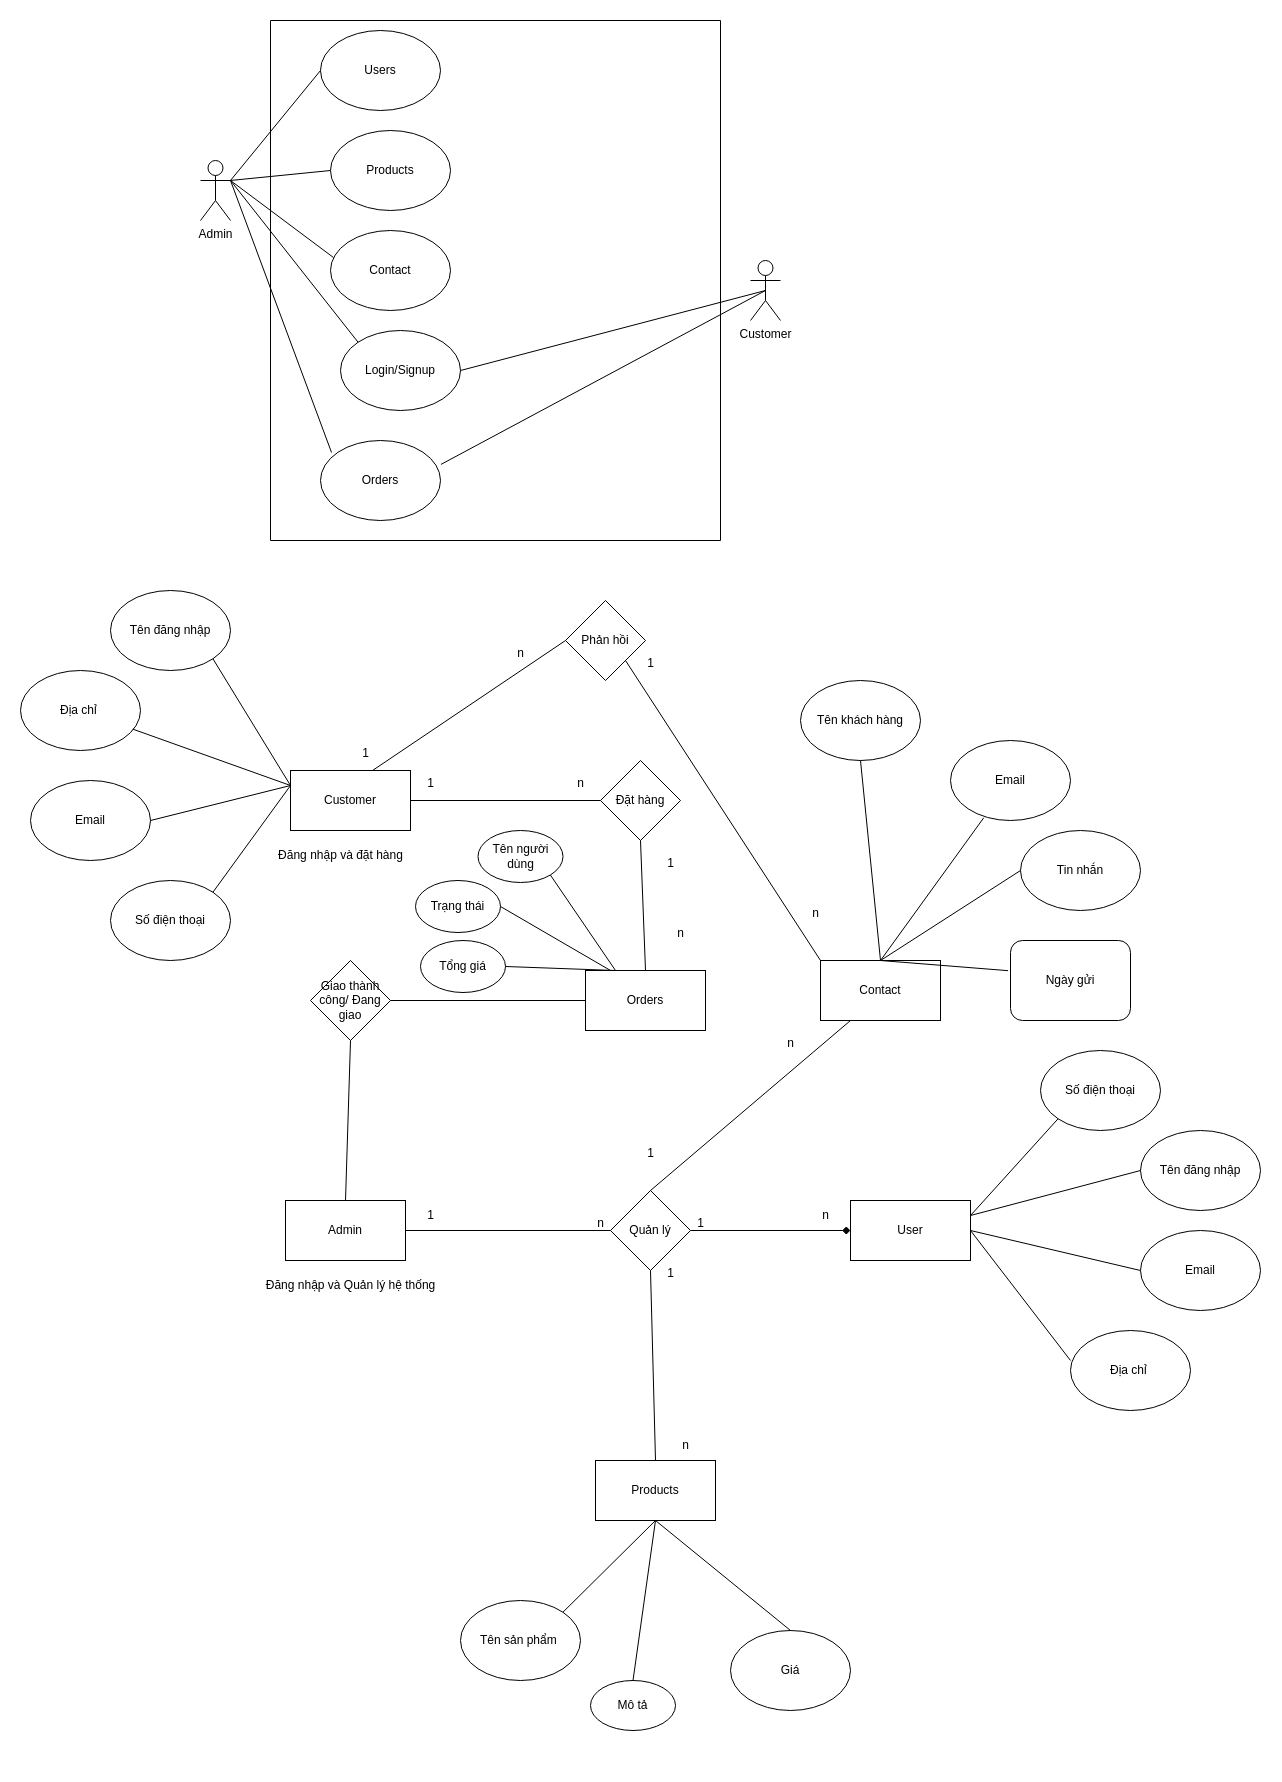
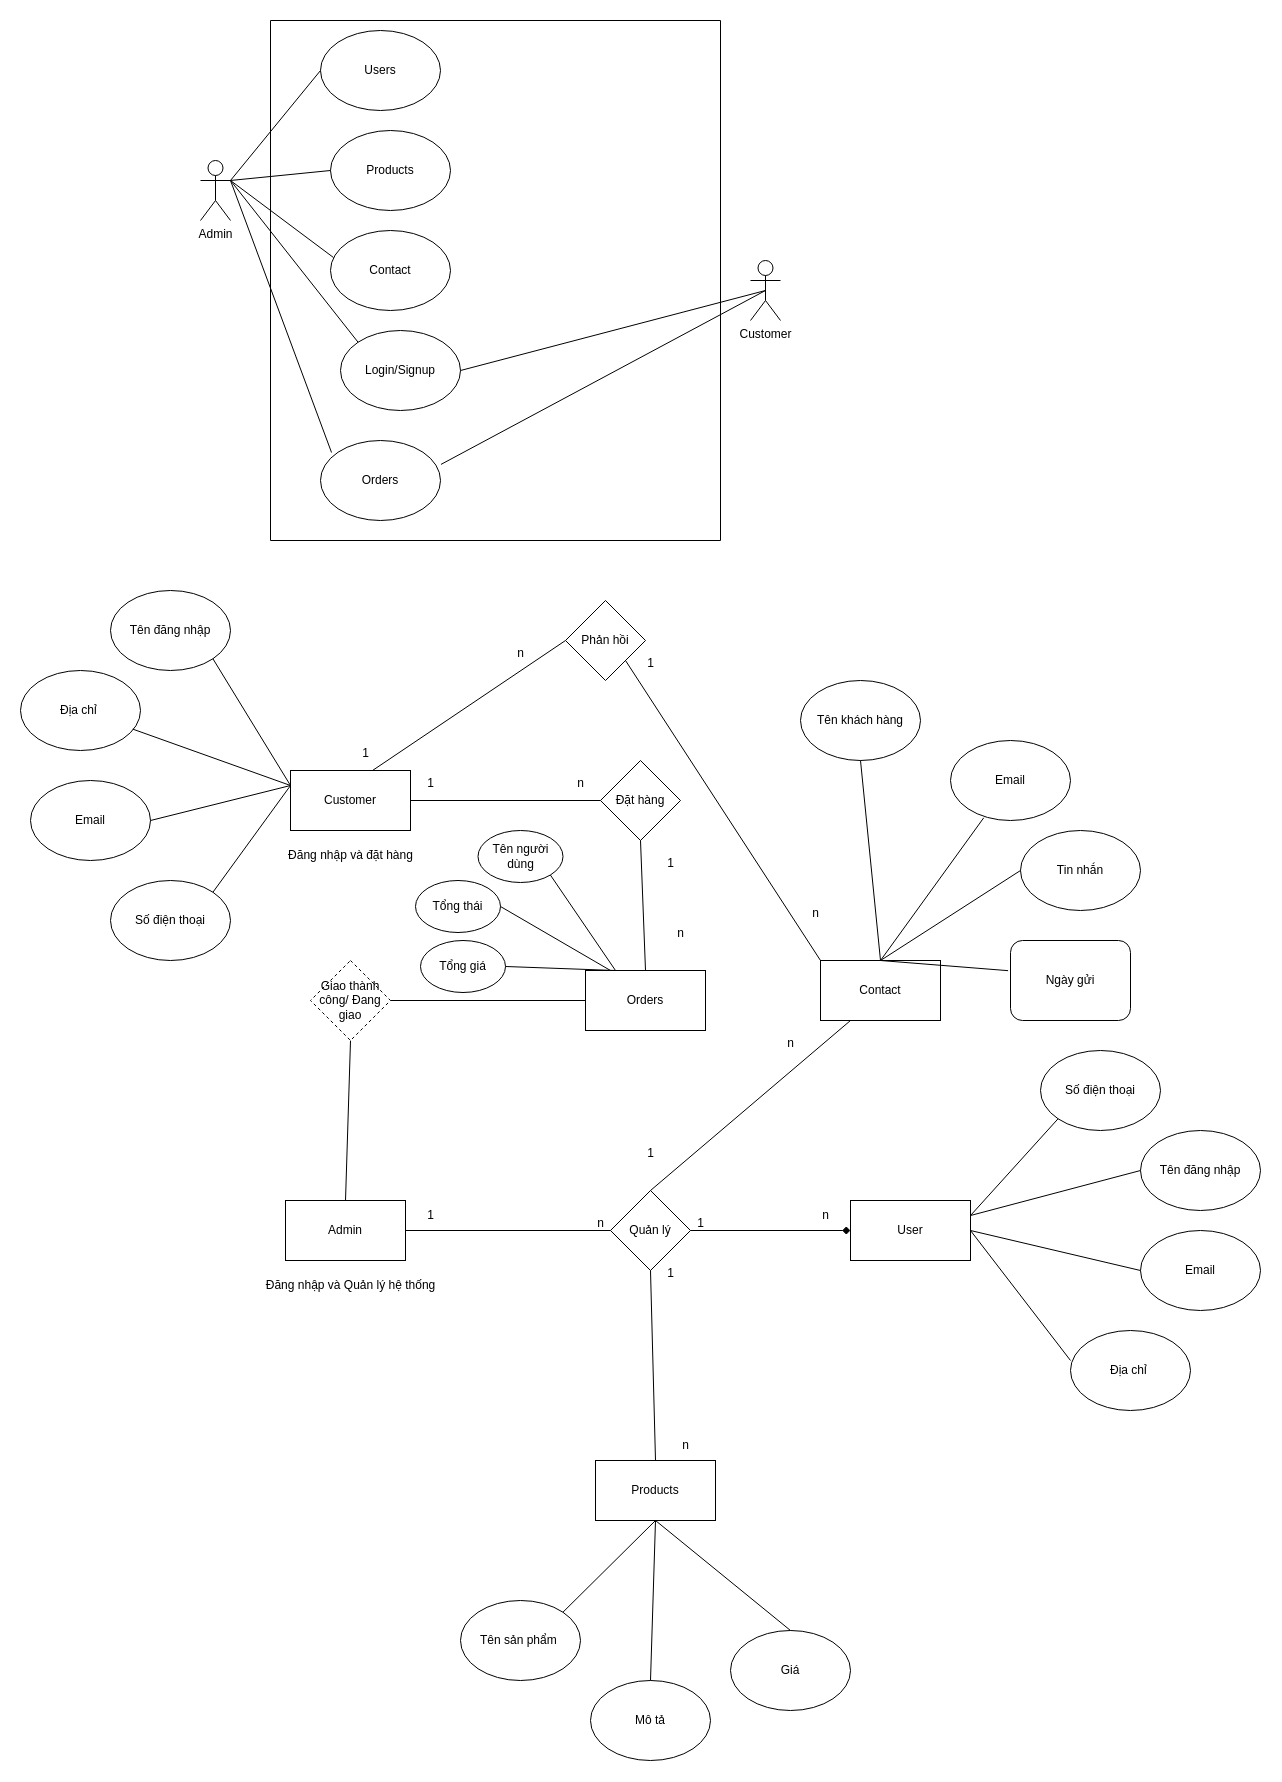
(341, 856) -> (351, 856)
(458, 907) -> (458, 907)
(351, 1001) -> (351, 1001)
(633, 1706) -> (651, 1721)
